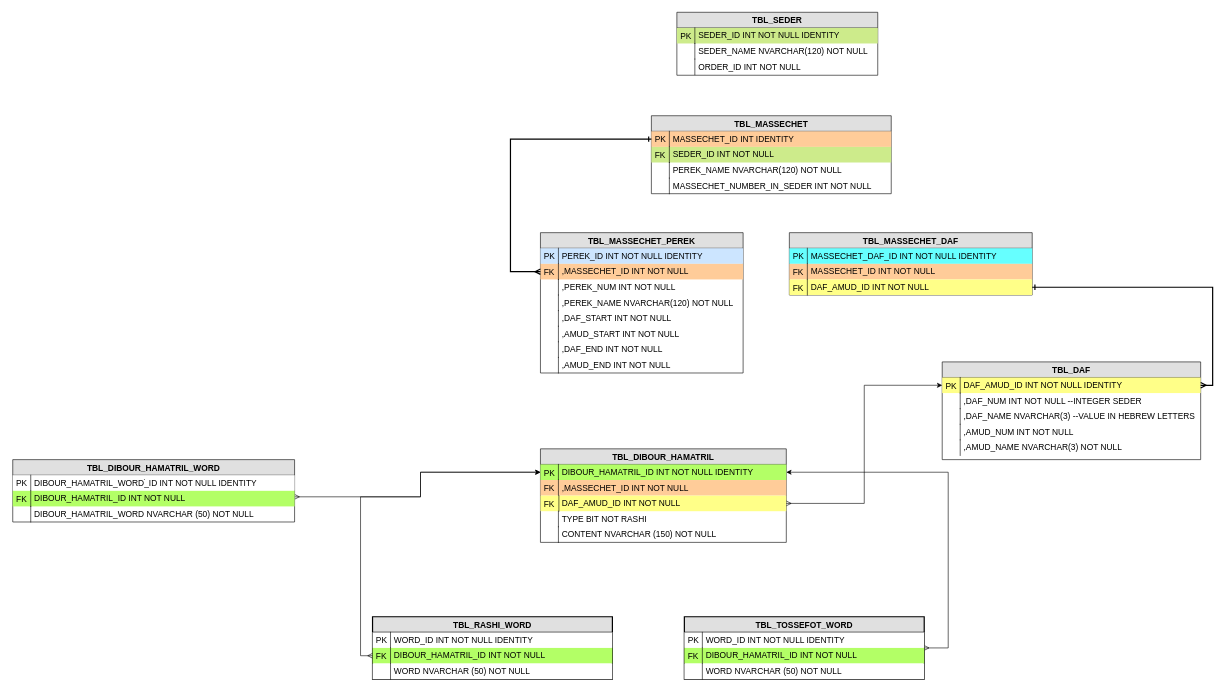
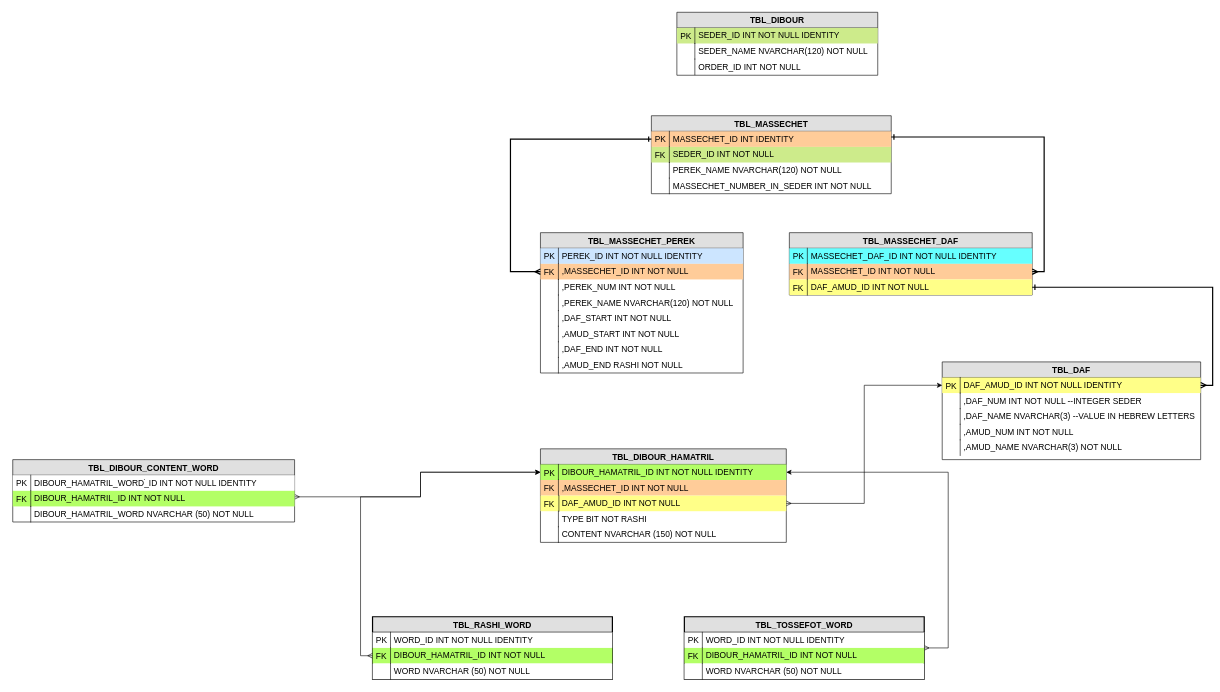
(777, 21) -> (777, 21)
none -> (1040, 137)
(609, 365) -> (614, 365)
(153, 468) -> (153, 468)
